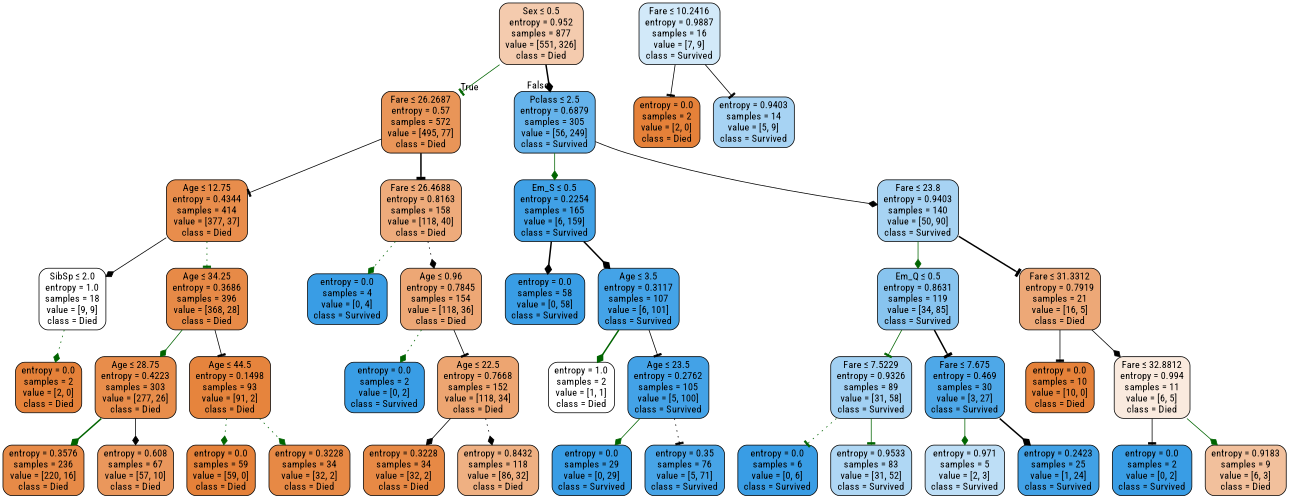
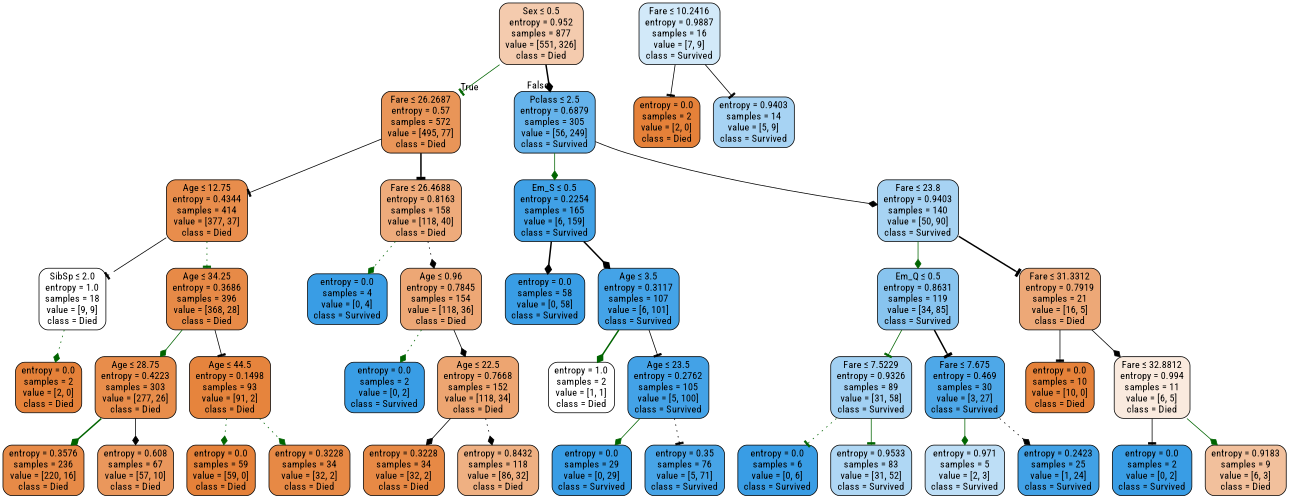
(140, 255) -> (140, 255)
(459, 342) -> (459, 342)
(1011, 429) -> (1011, 429)
